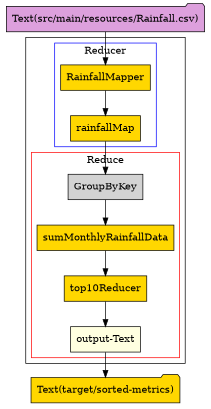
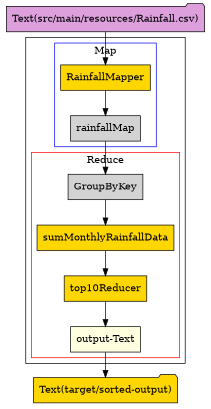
(105, 51) -> (105, 51)
(105, 128) -> (105, 128)
(105, 390) -> (105, 390)
